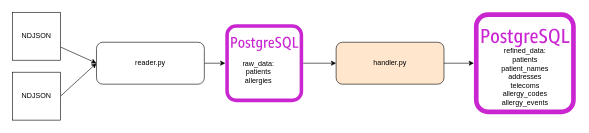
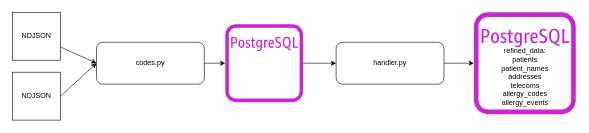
(150, 63) -> (150, 63)
(390, 63) -> (390, 63)
(258, 72) -> none
